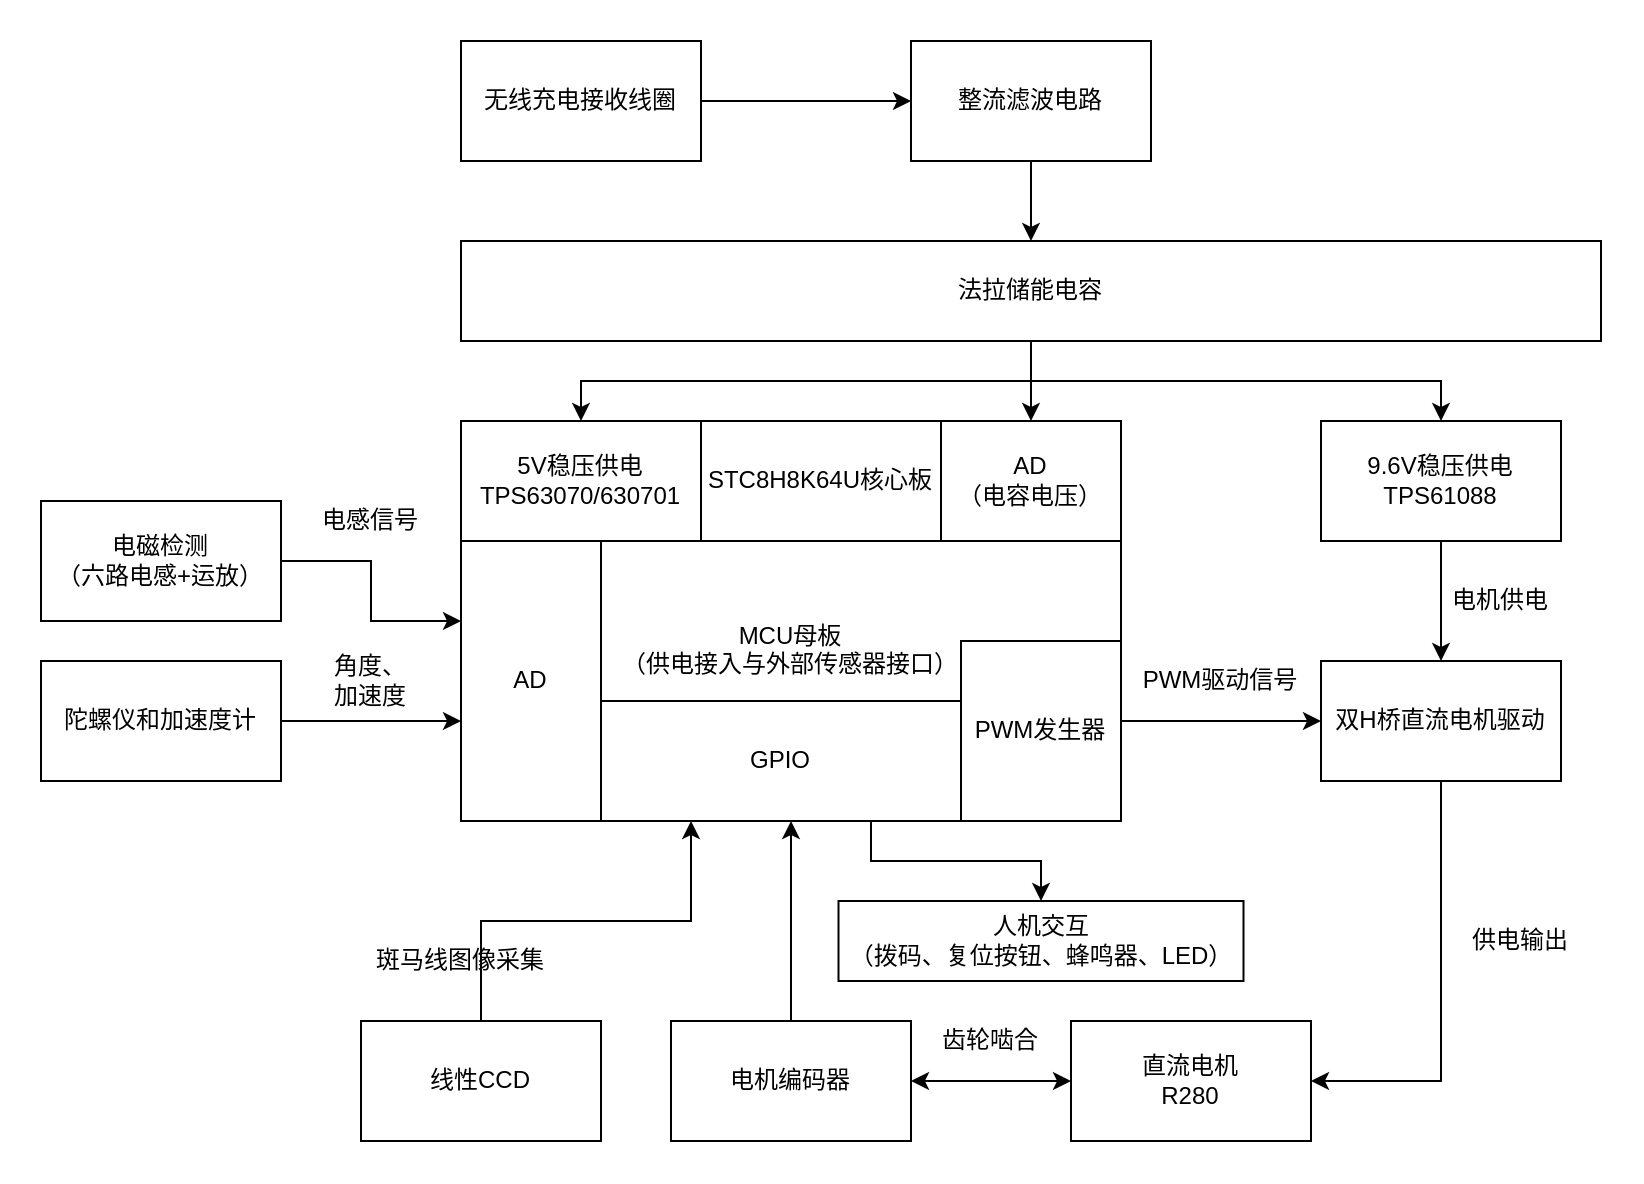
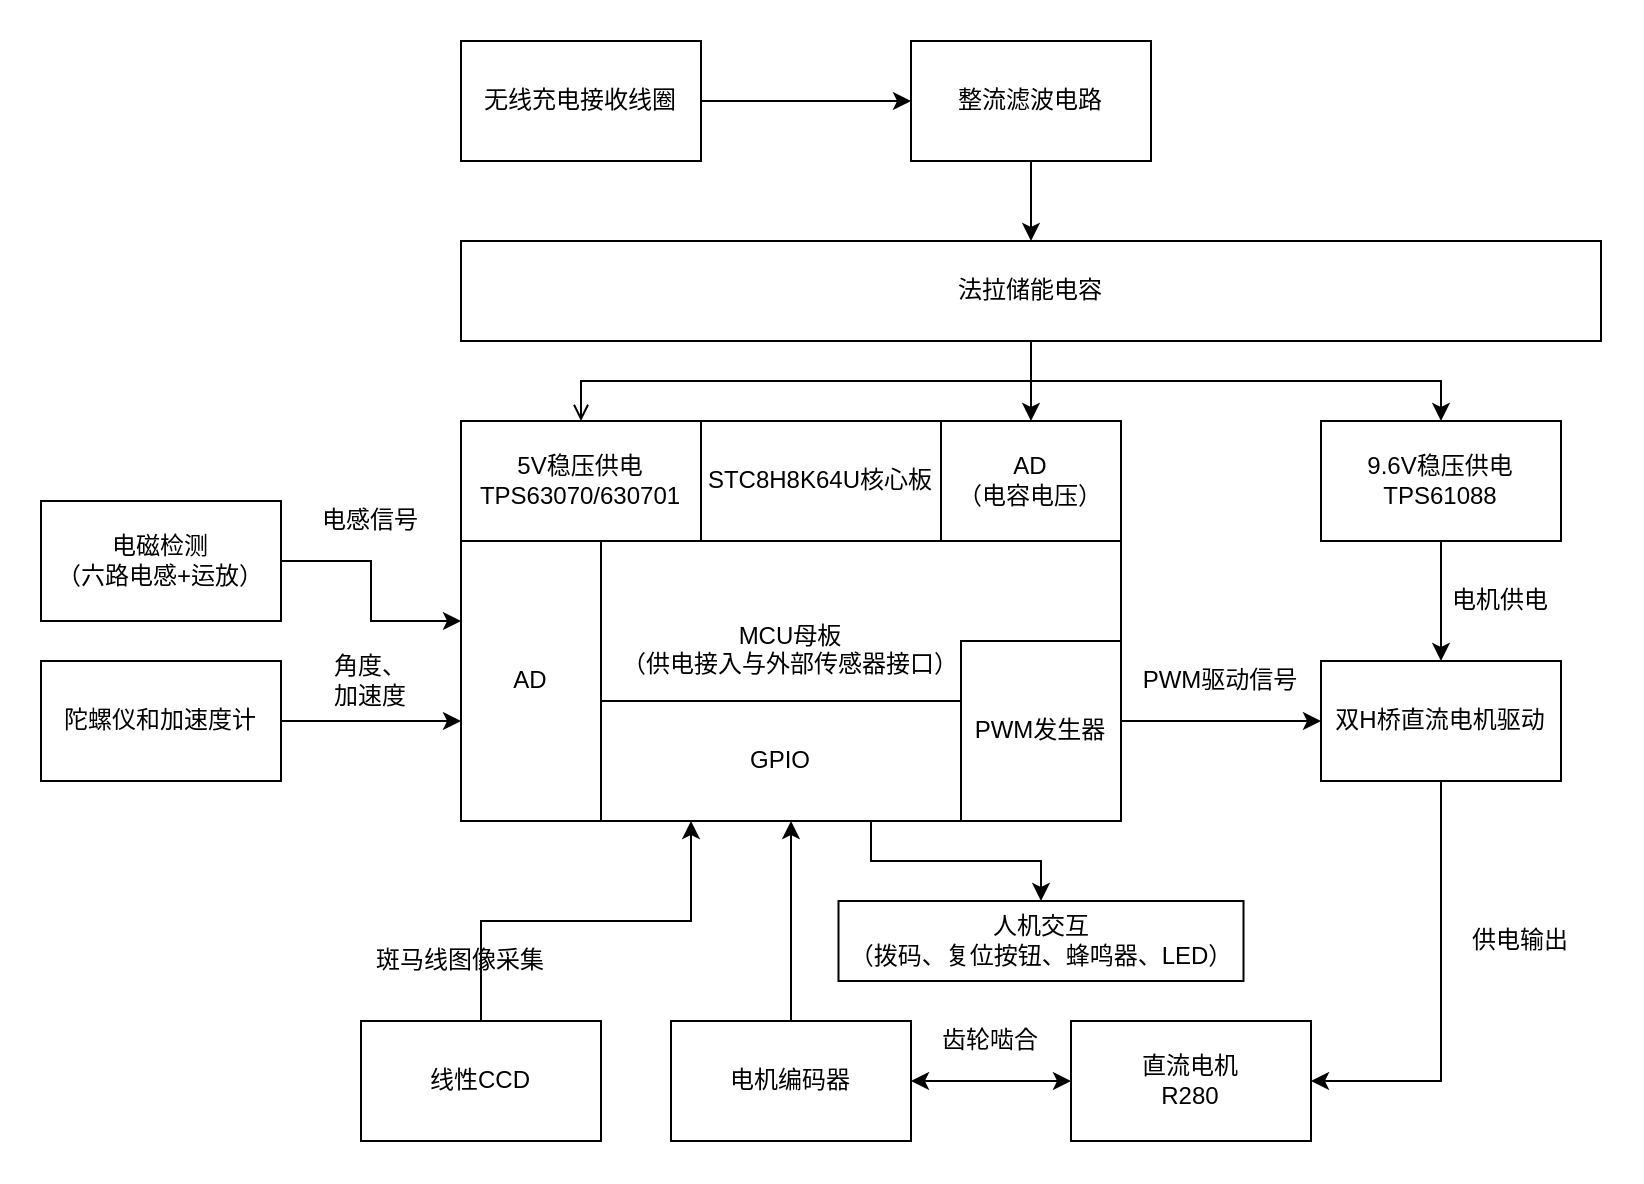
(581, 406) -> (581, 409)
